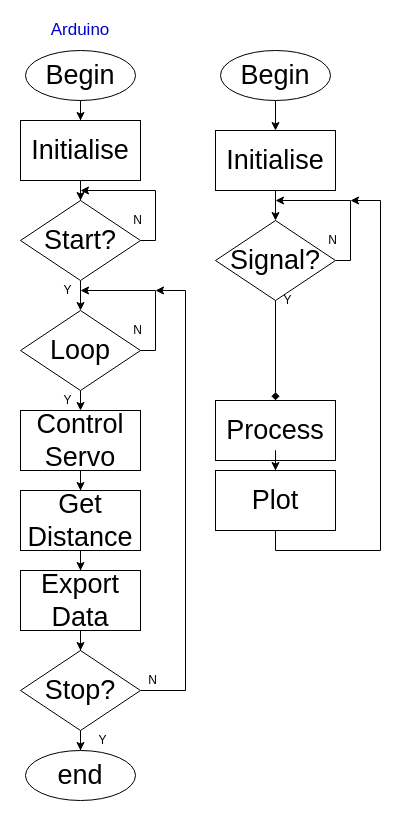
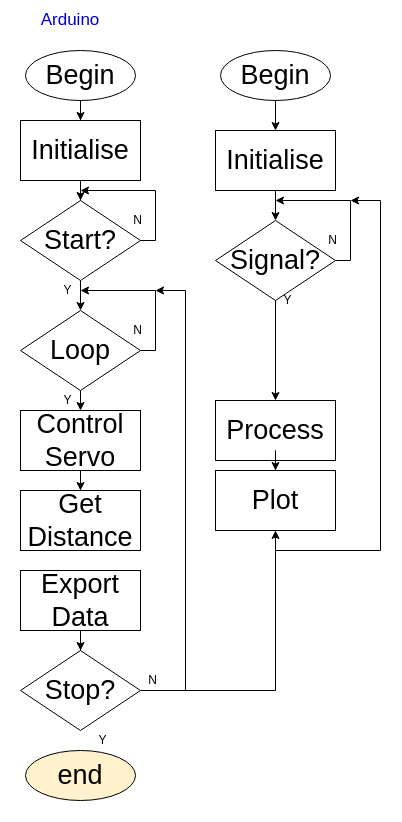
(81, 31) -> (71, 21)
(276, 391) -> (276, 392)
(81, 565) -> none
(81, 745) -> (276, 665)
(81, 776) -> (81, 776)
